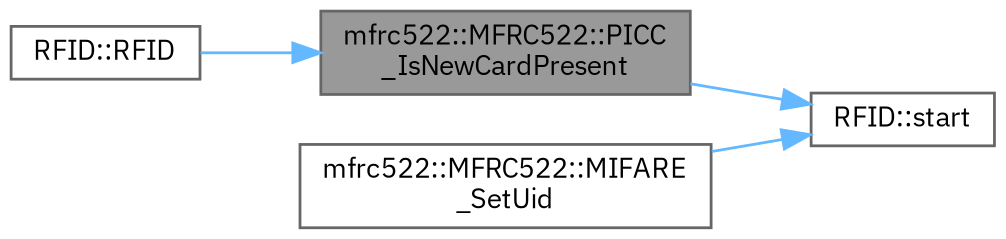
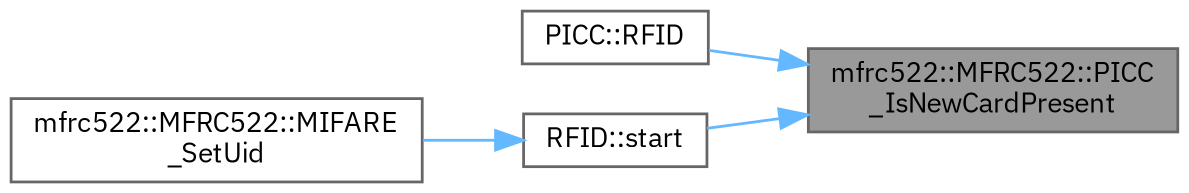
(106, 53) -> (615, 38)
(736, 92) -> (743, 123)
